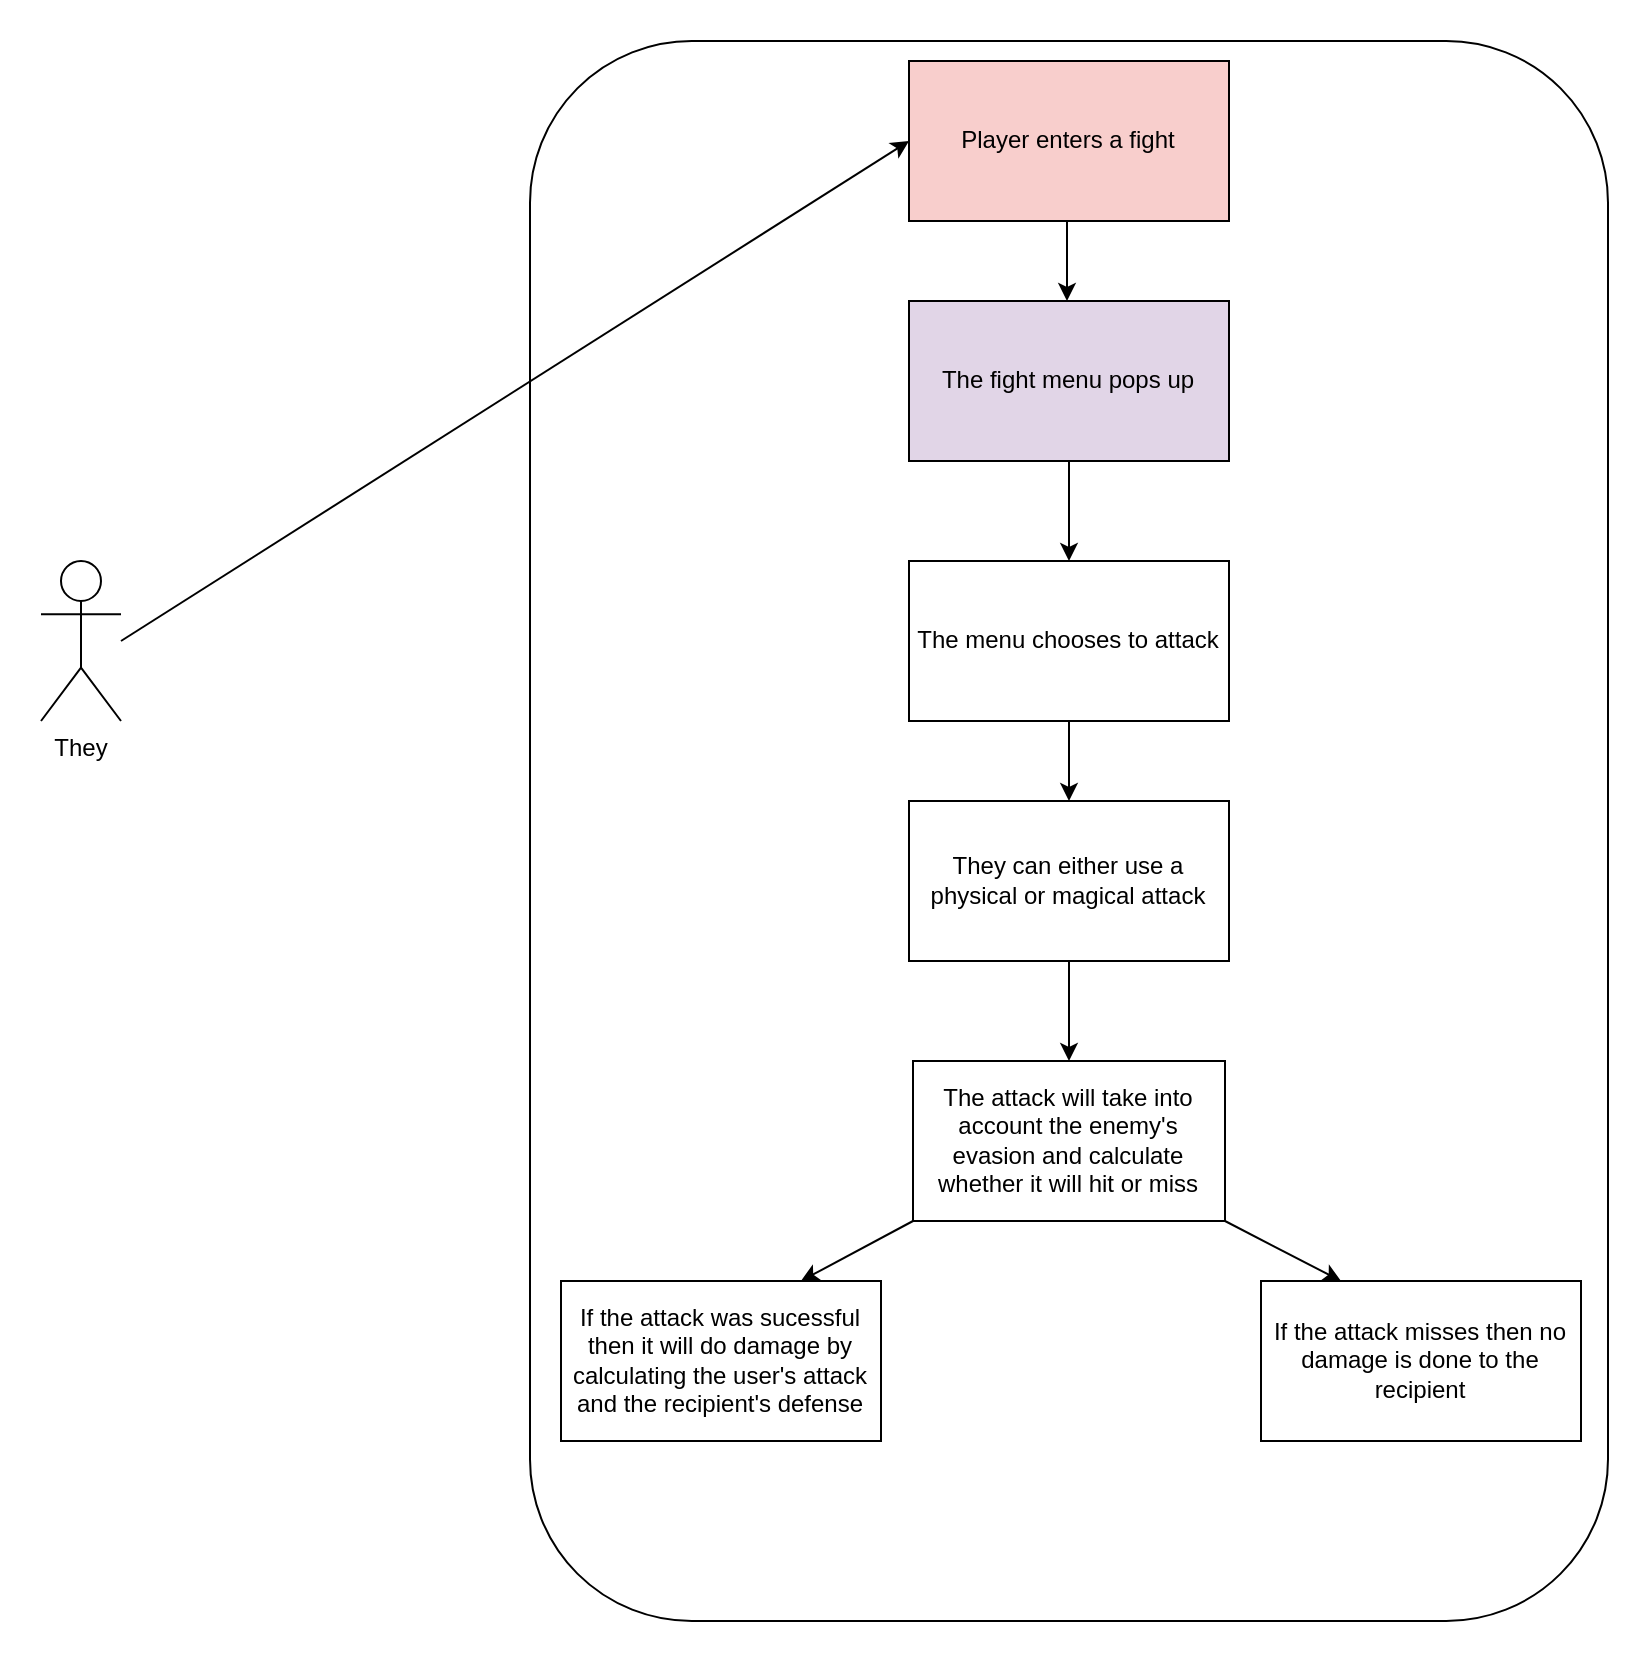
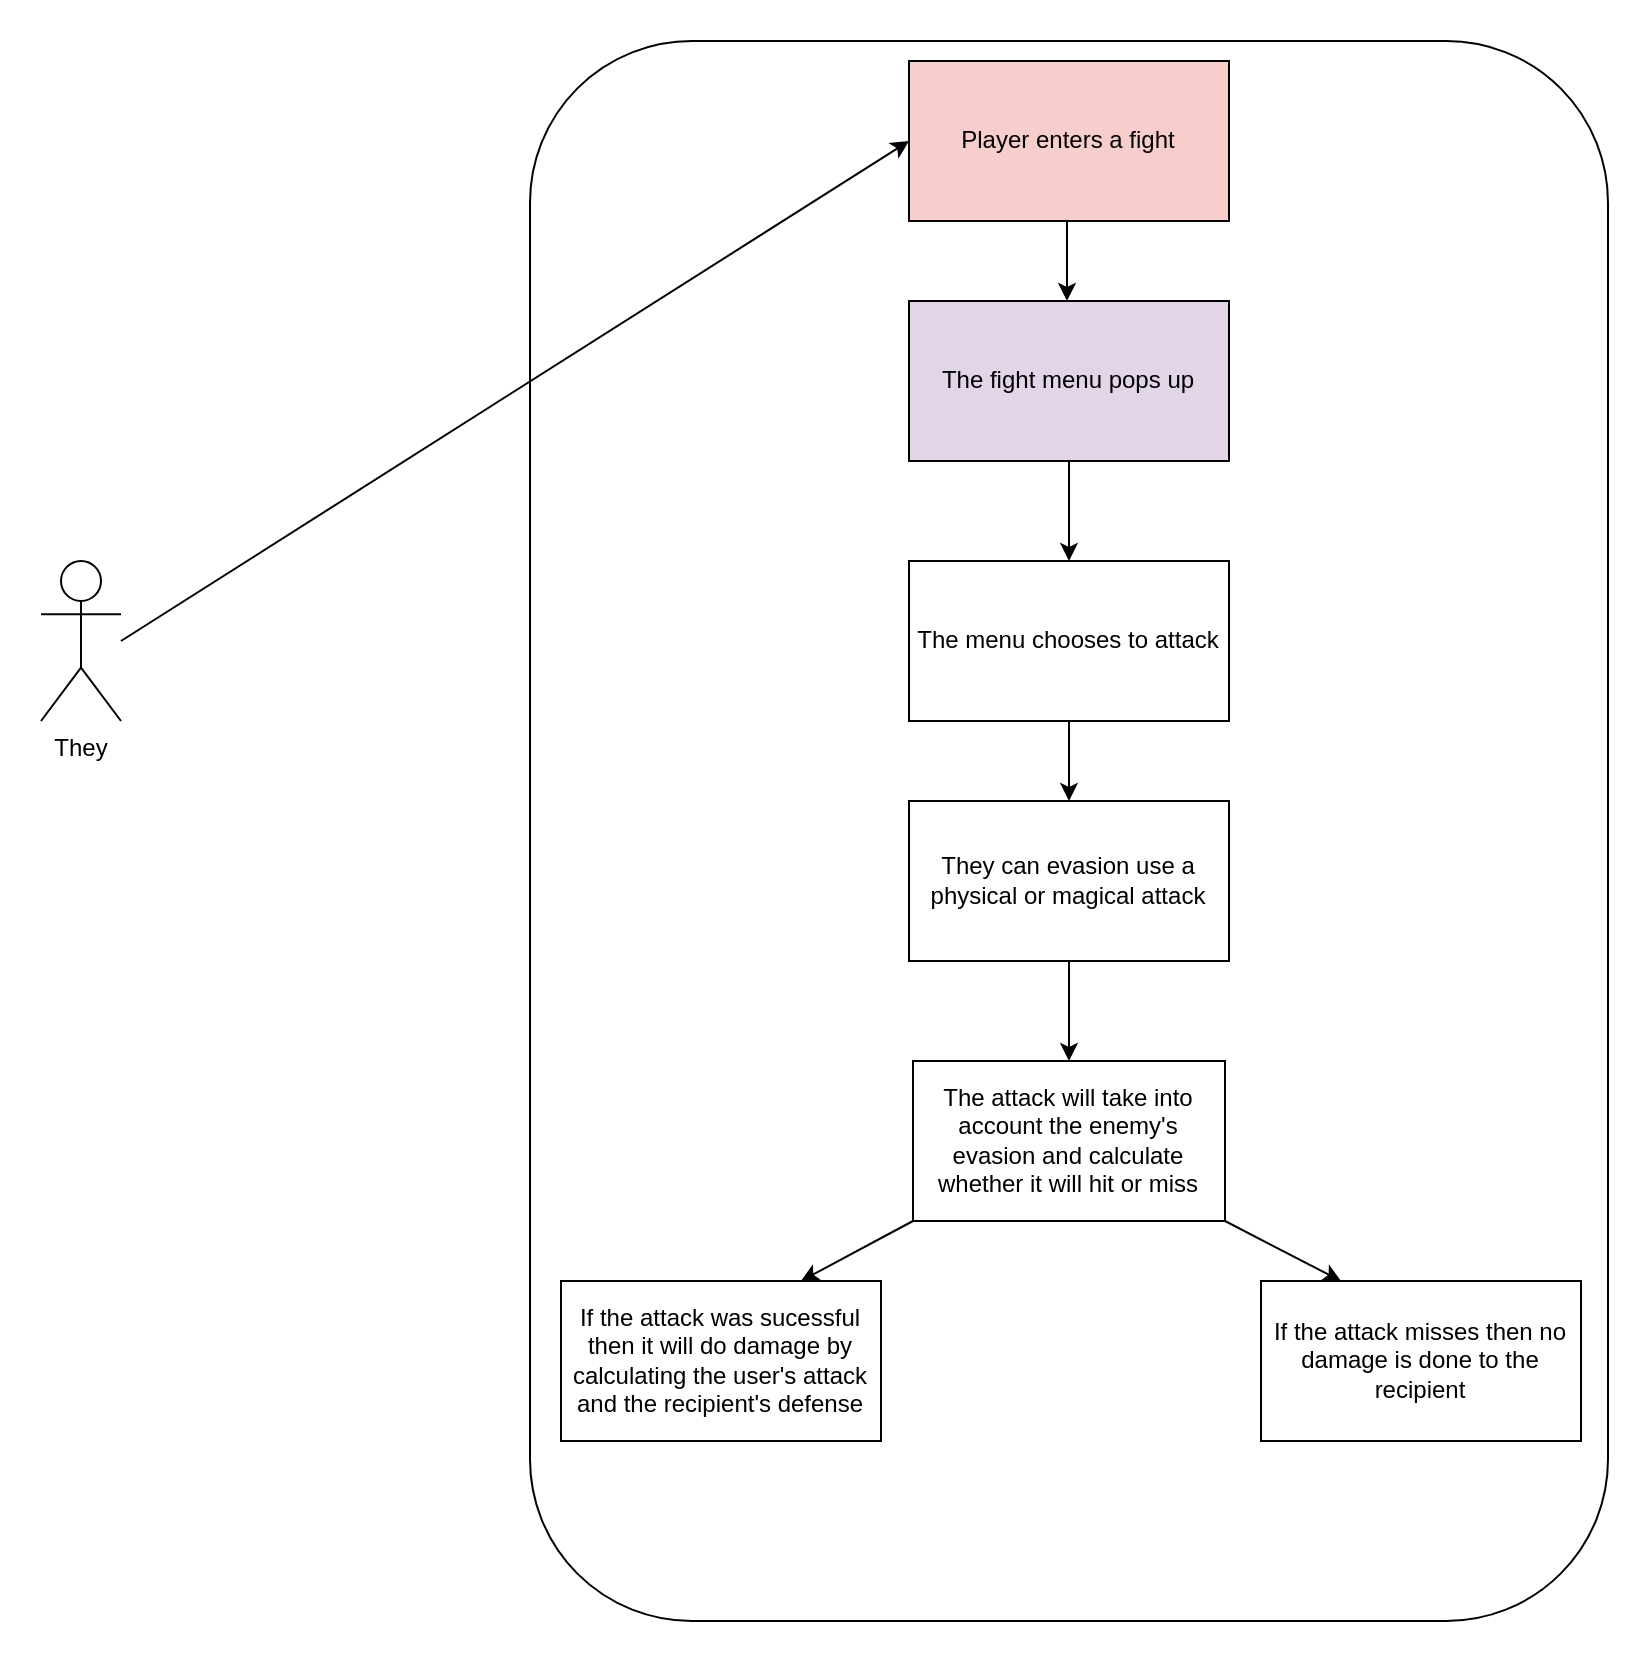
(1069, 881) -> (1069, 881)
